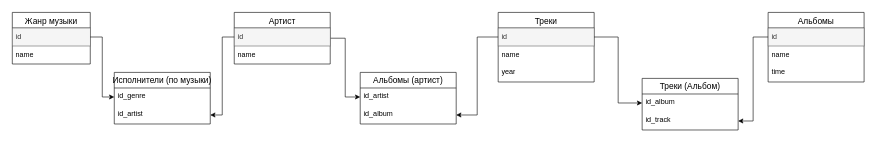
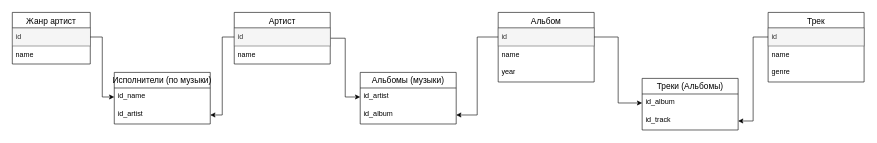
(51, 21) -> (51, 21)
(546, 21) -> (546, 21)
(816, 21) -> (816, 21)
(779, 72) -> (782, 72)
(408, 81) -> (408, 81)
(690, 87) -> (690, 87)
(133, 96) -> (131, 96)
